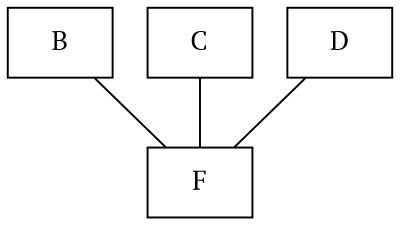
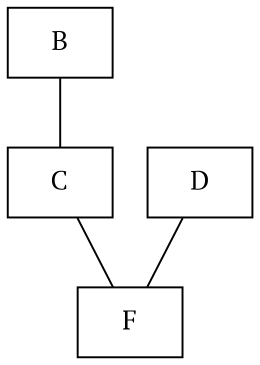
(130, 113) -> (60, 113)
